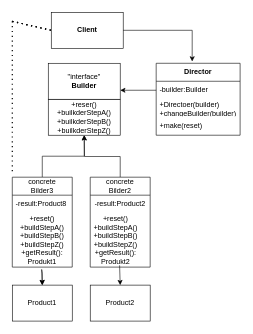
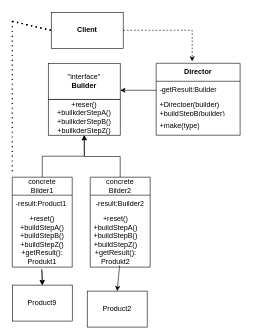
(170, 30) -> (170, 30)
(187, 90) -> (192, 90)
(199, 108) -> (196, 108)
(184, 126) -> (182, 126)
(42, 186) -> (42, 186)
(43, 204) -> (43, 204)
(120, 204) -> (120, 204)
(42, 303) -> (42, 303)
(120, 303) -> (117, 309)
